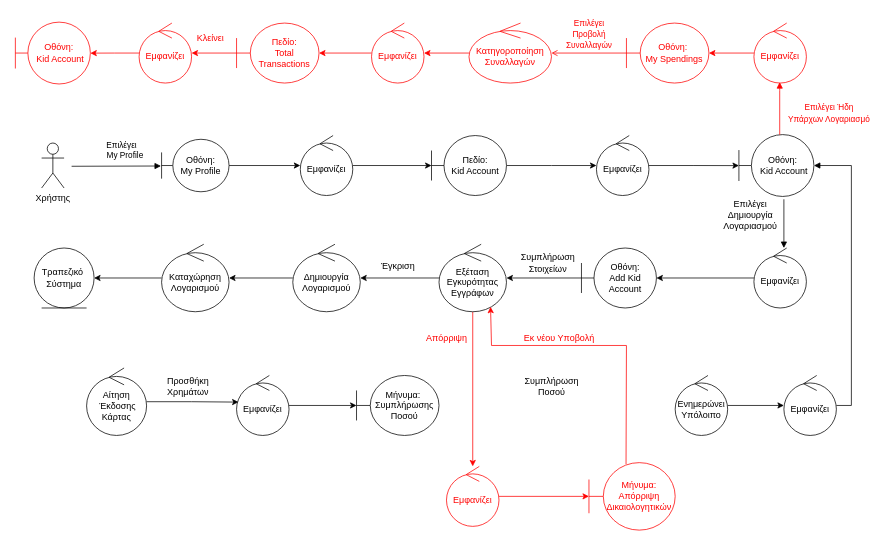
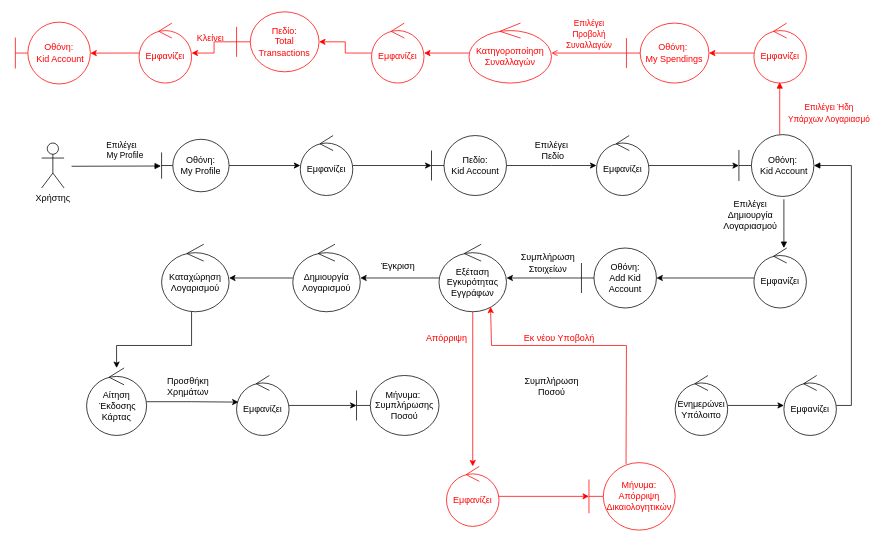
(278, 53) -> (278, 42)
none -> (552, 150)
(64, 278) -> none
(100, 278) -> none
none -> (163, 345)
